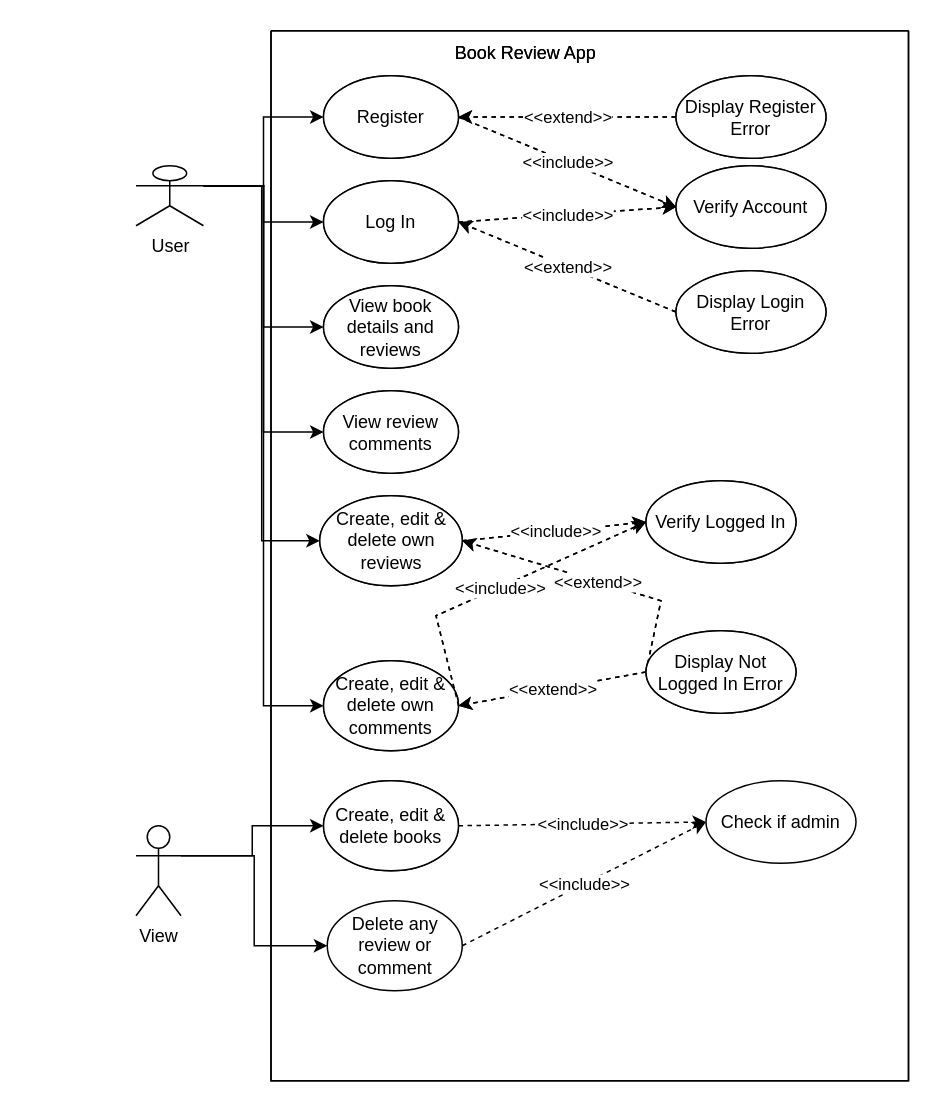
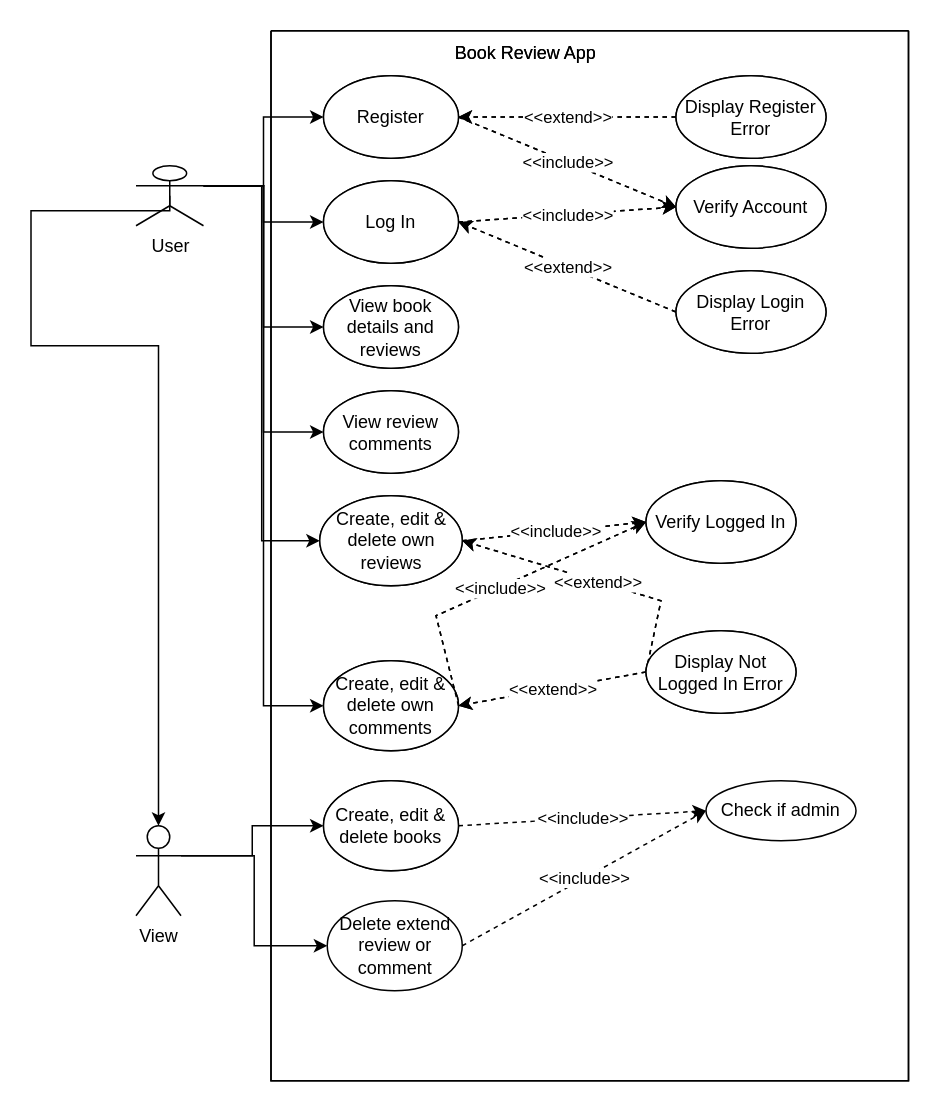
none -> (158, 389)
(781, 822) -> (781, 811)
(395, 946) -> (395, 946)
